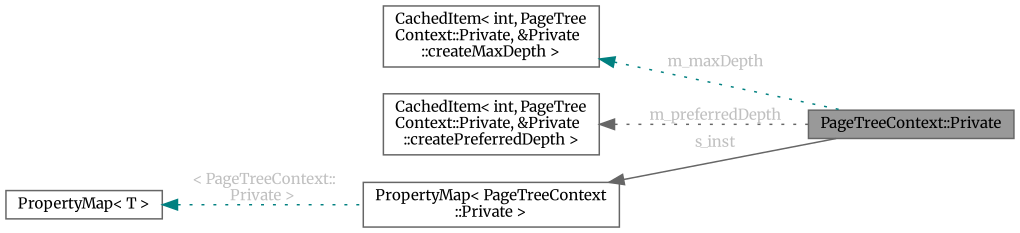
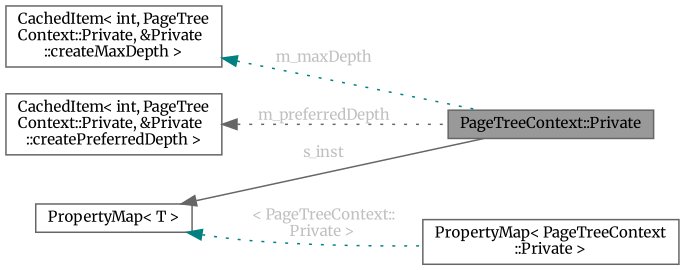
(730, 159) -> (340, 170)
